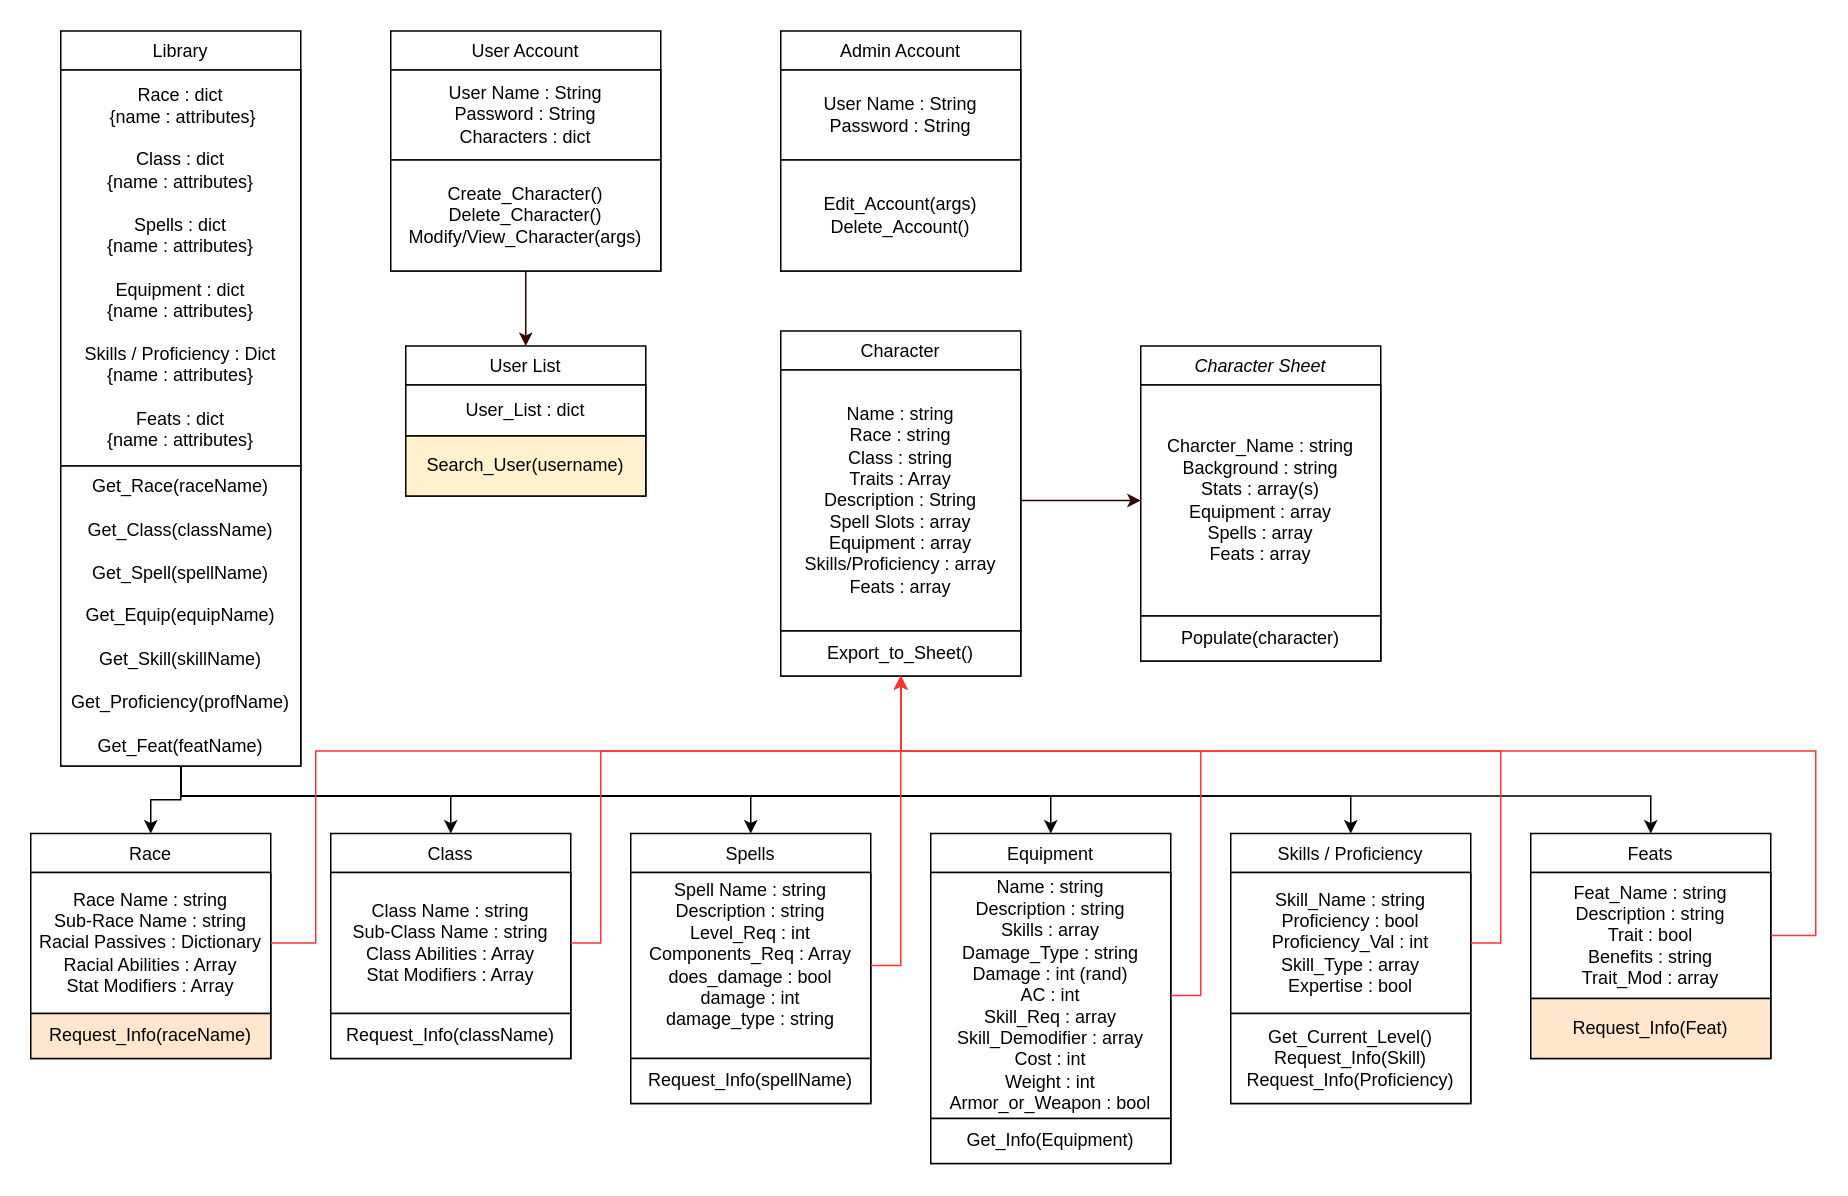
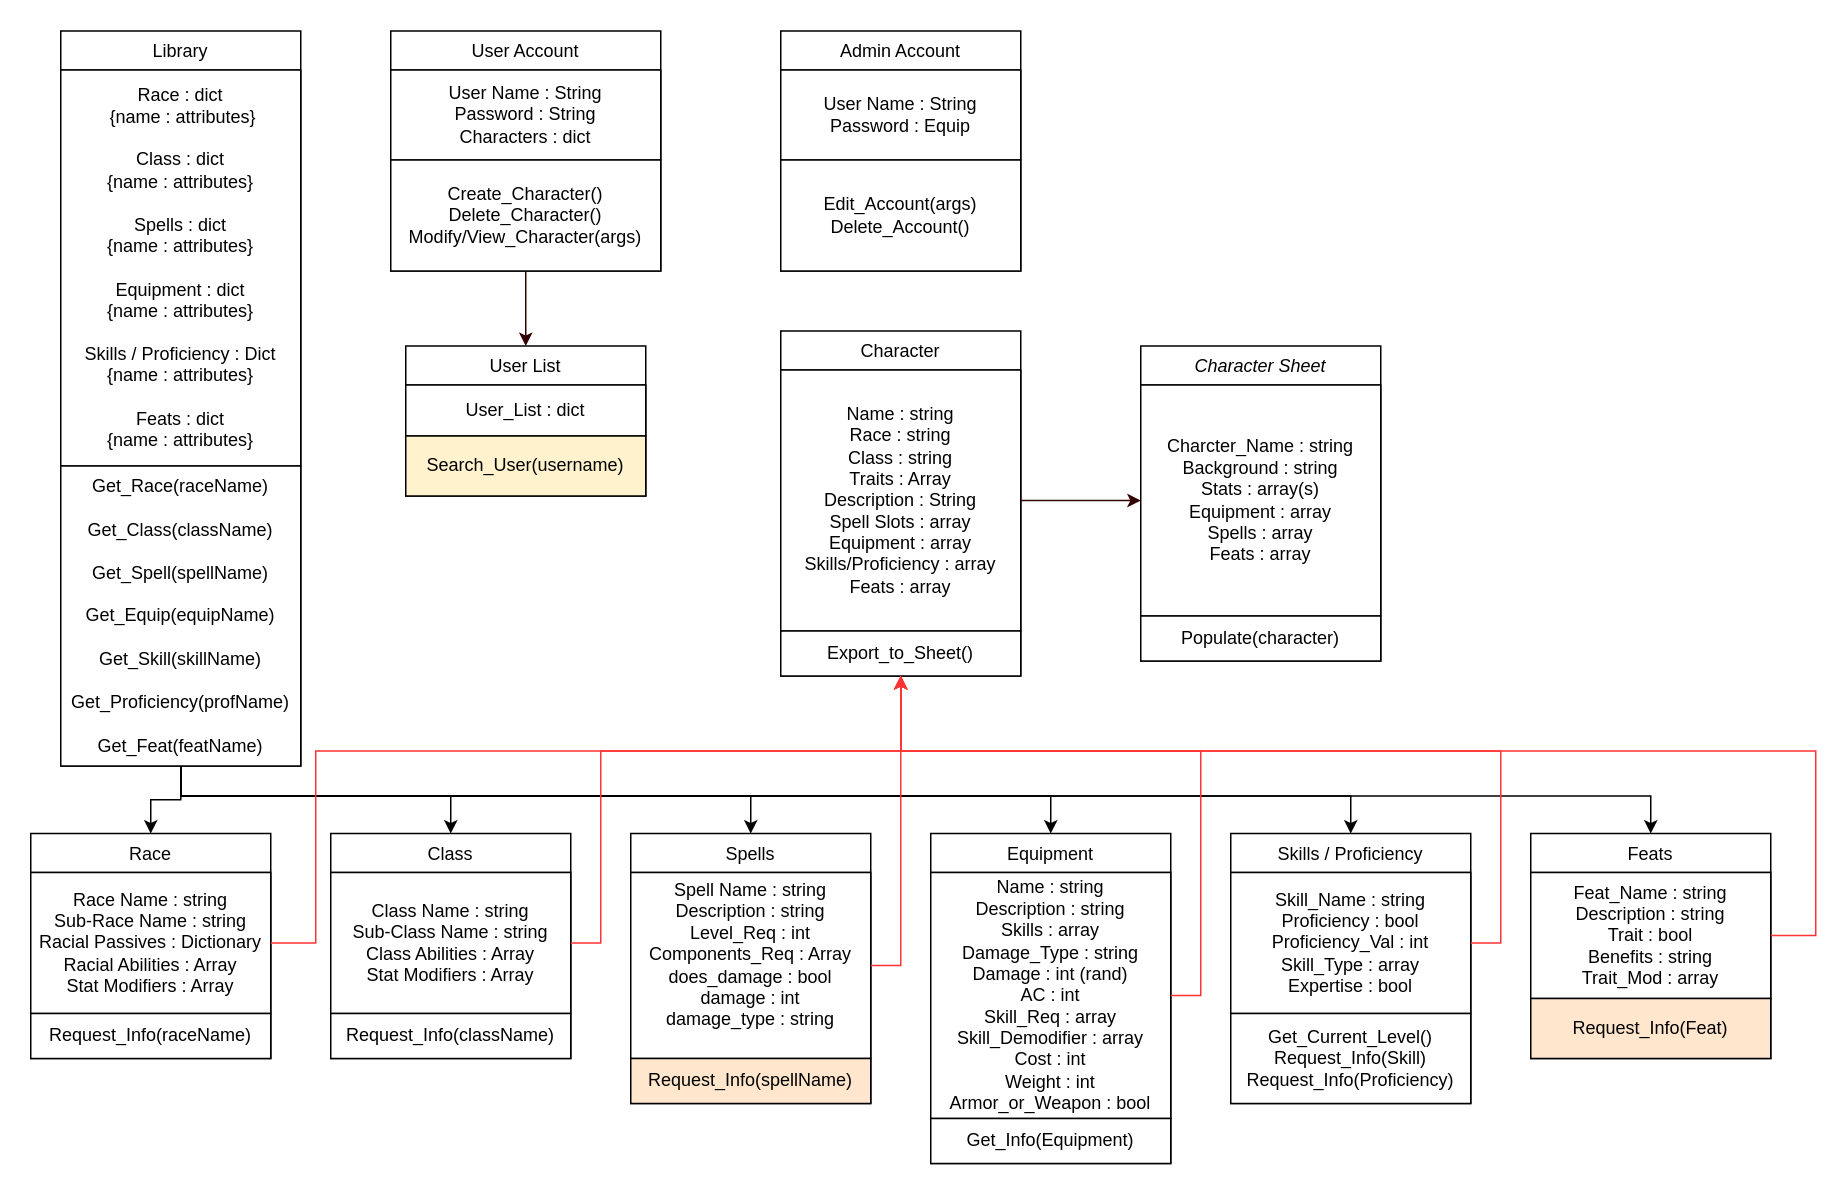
(901, 115) -> (901, 115)
(151, 1036) -> (151, 1036)
(751, 1081) -> (751, 1081)
